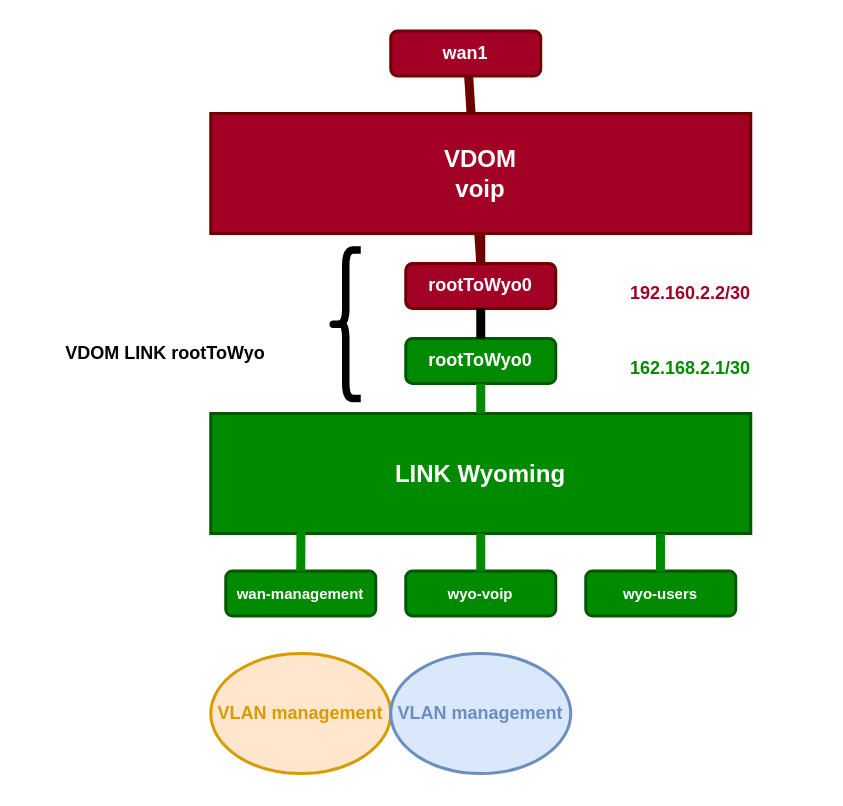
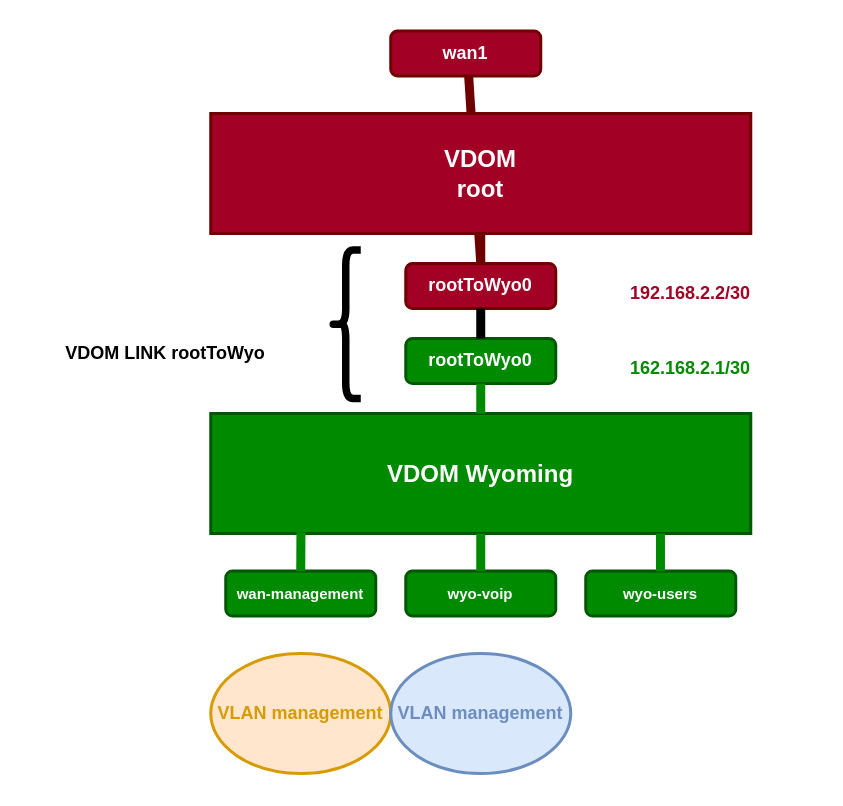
(481, 173) -> (481, 173)
(691, 293) -> (691, 293)
(481, 473) -> (481, 473)
